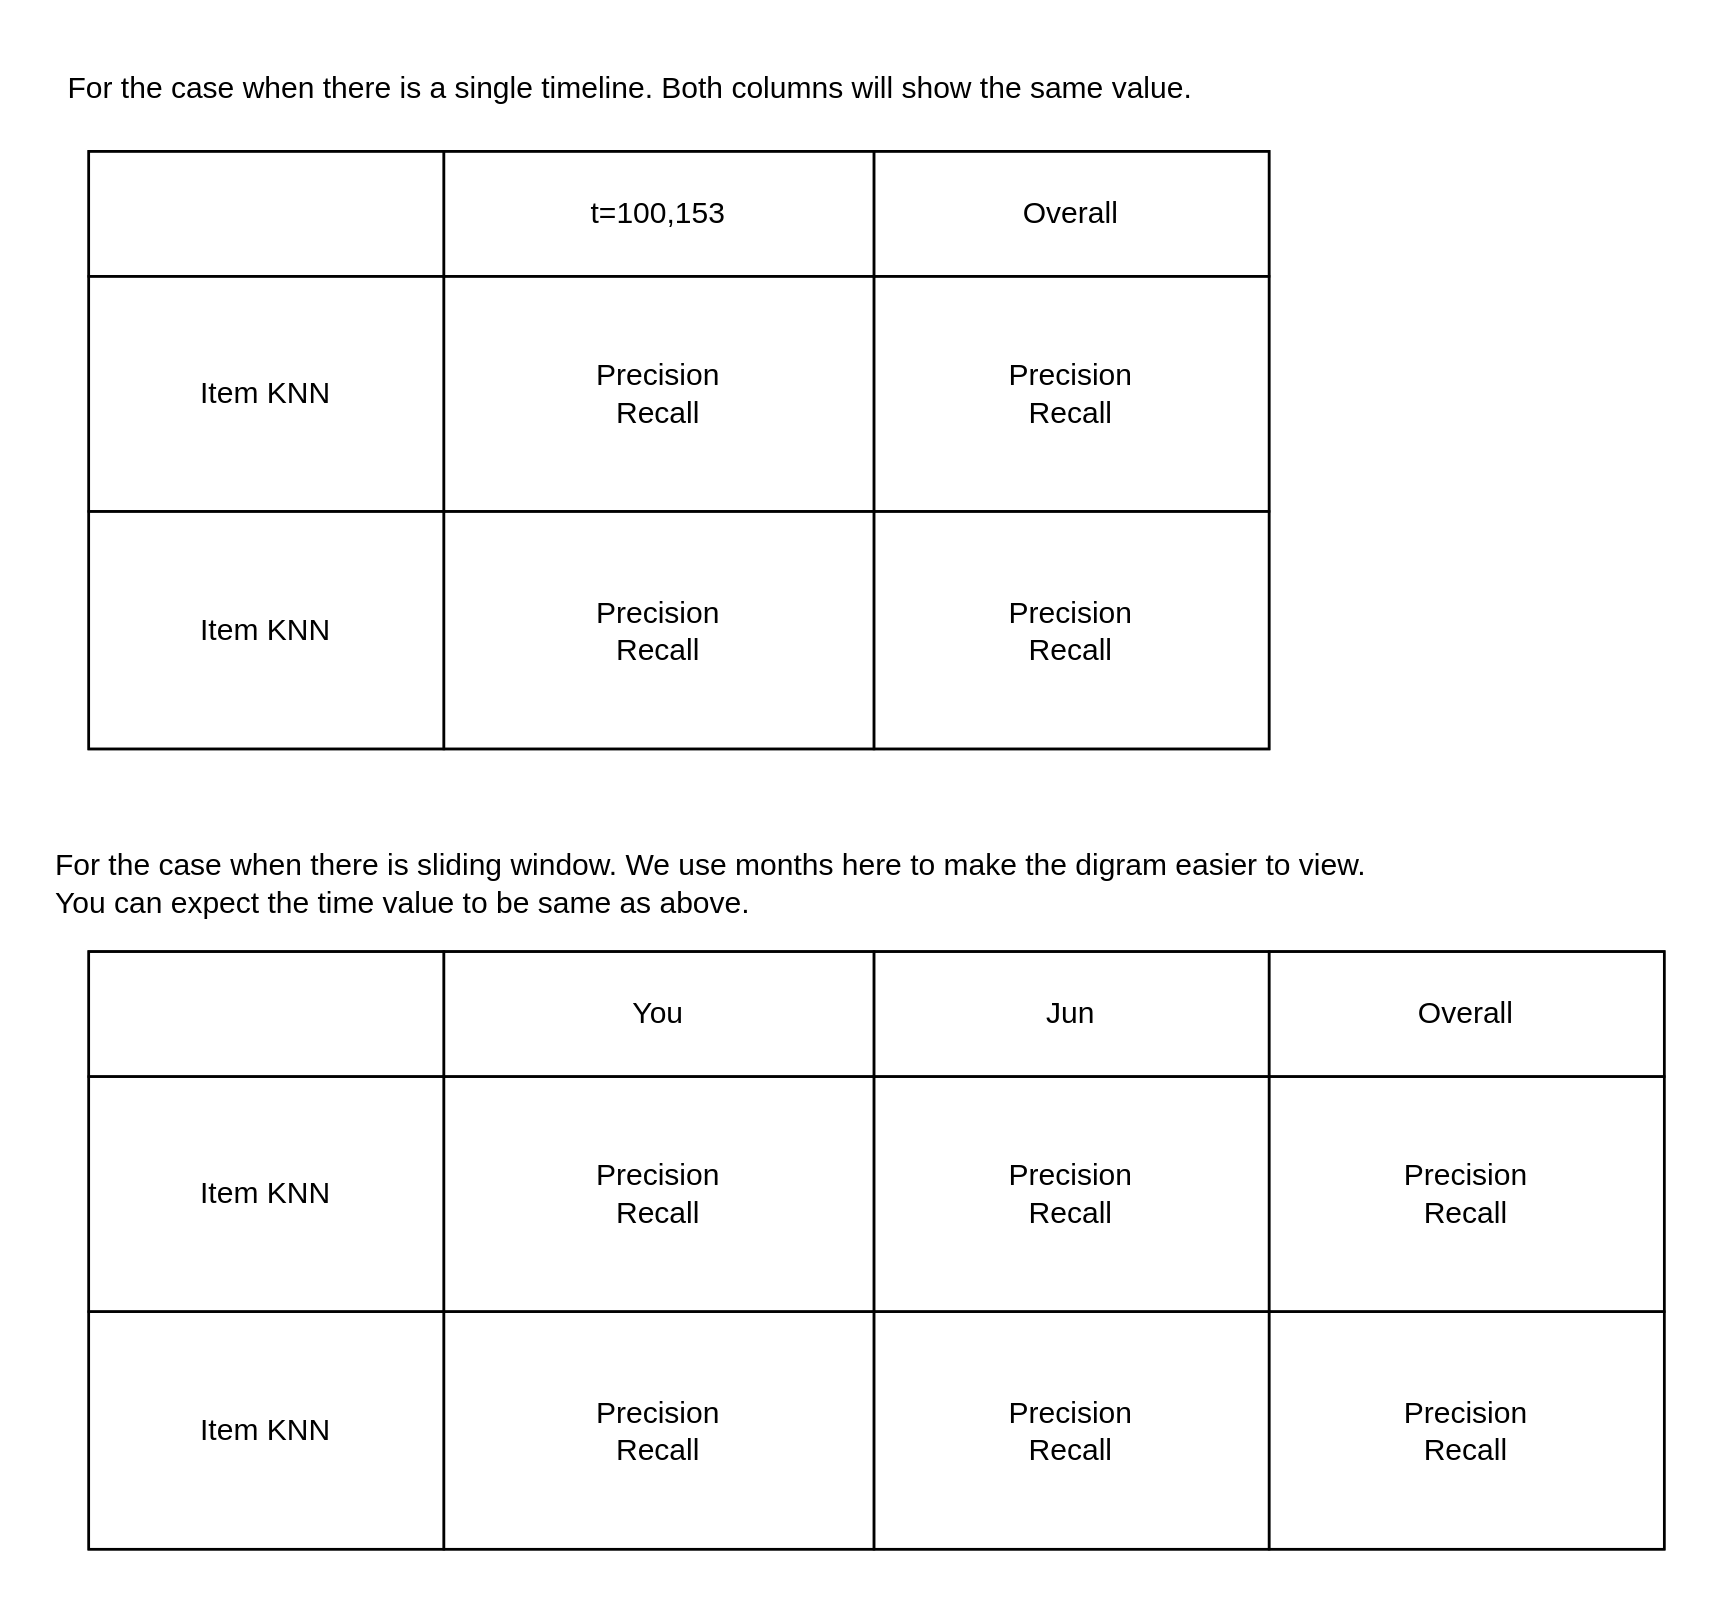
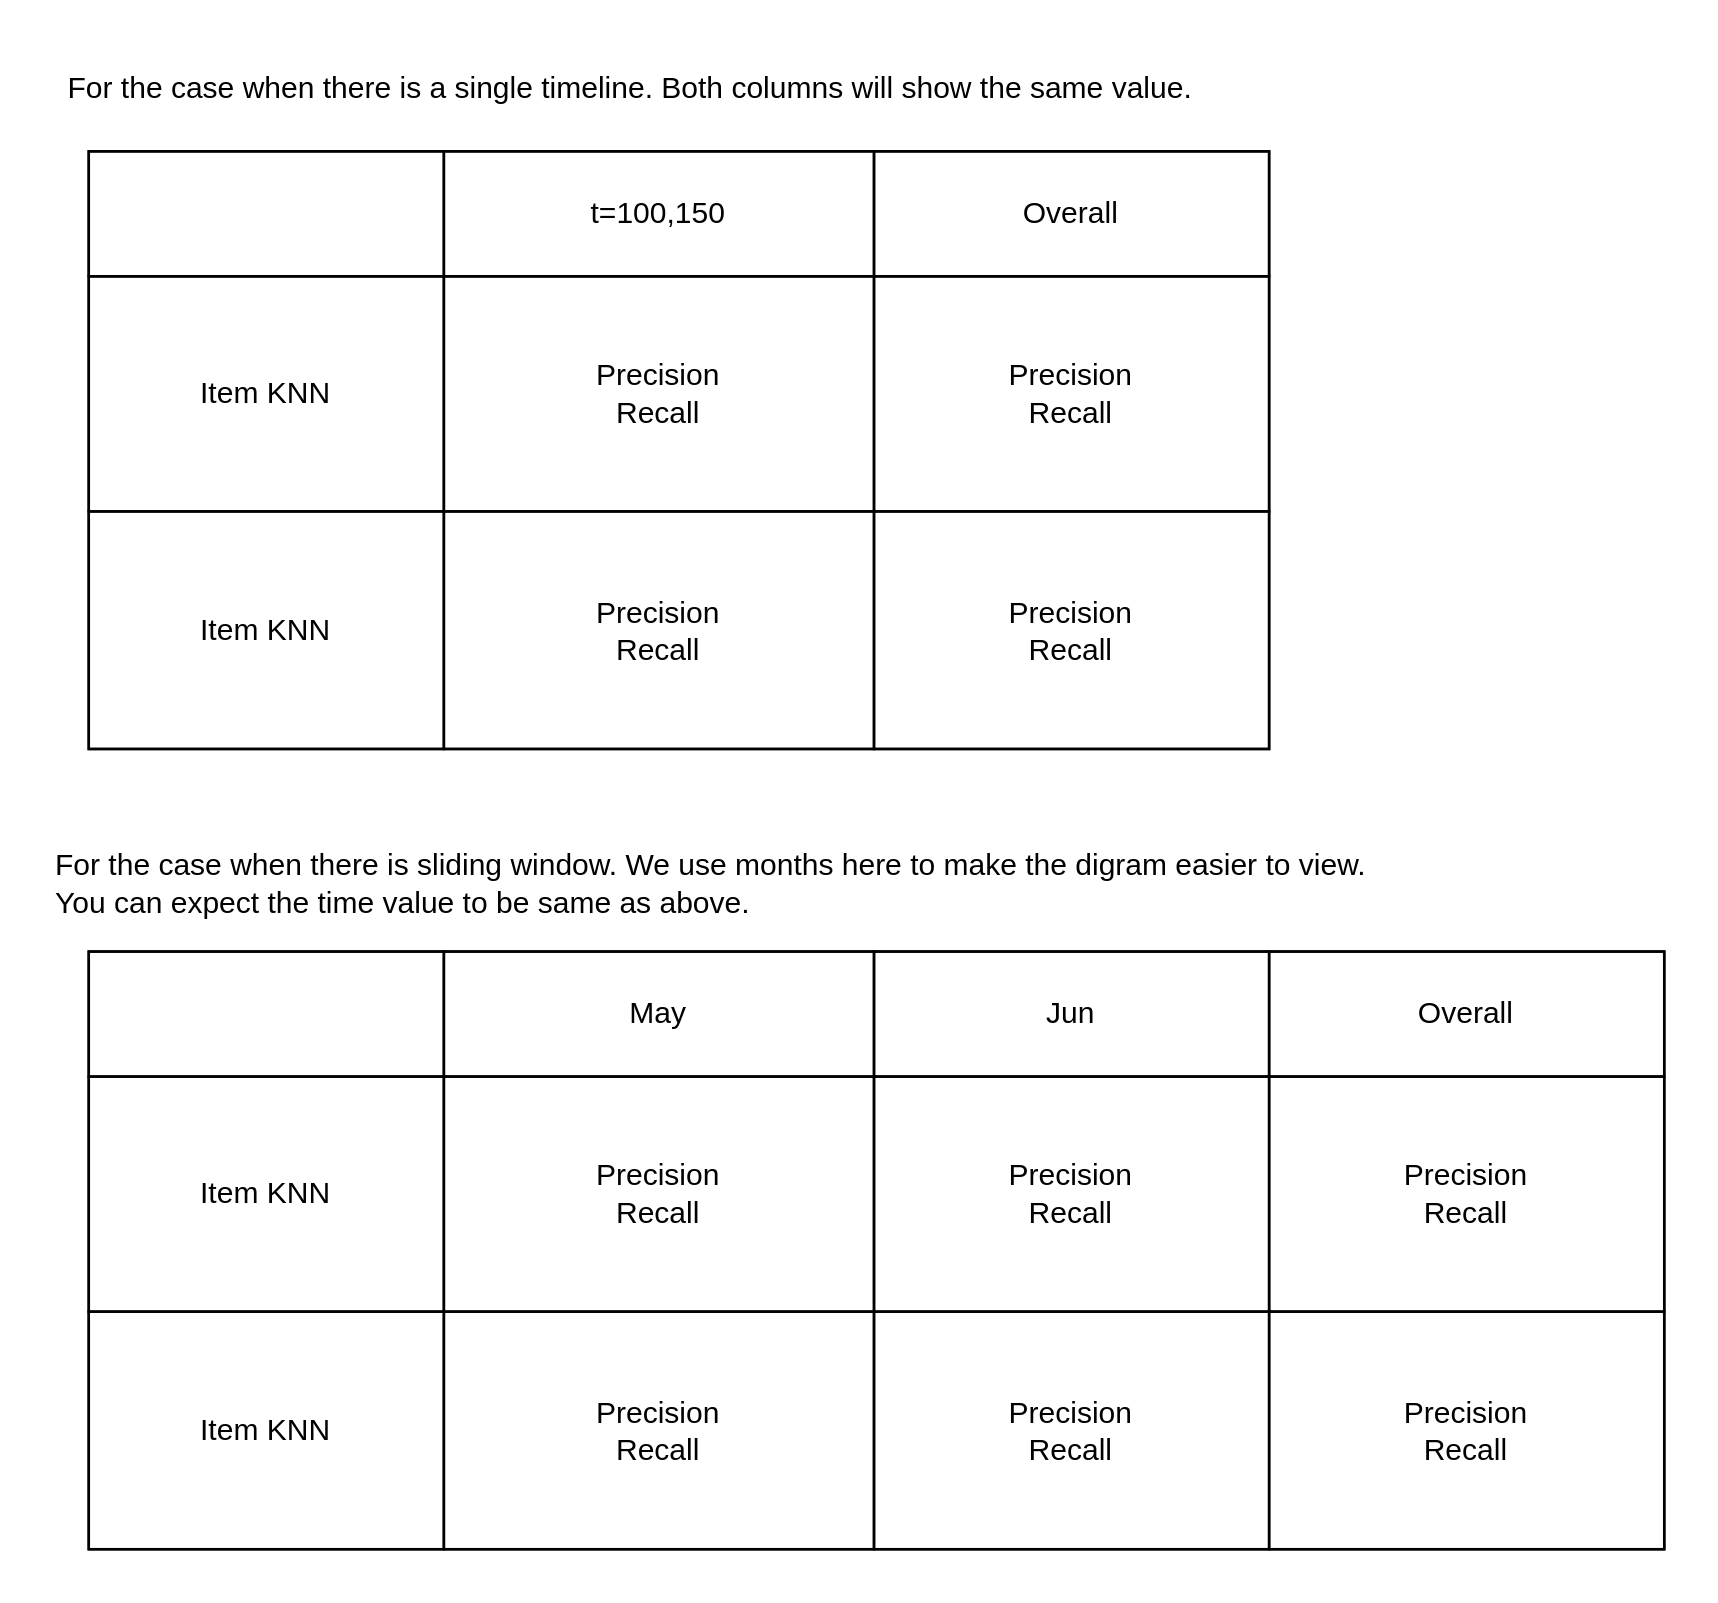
(659, 214) -> (659, 214)
(659, 1014) -> (659, 1014)
